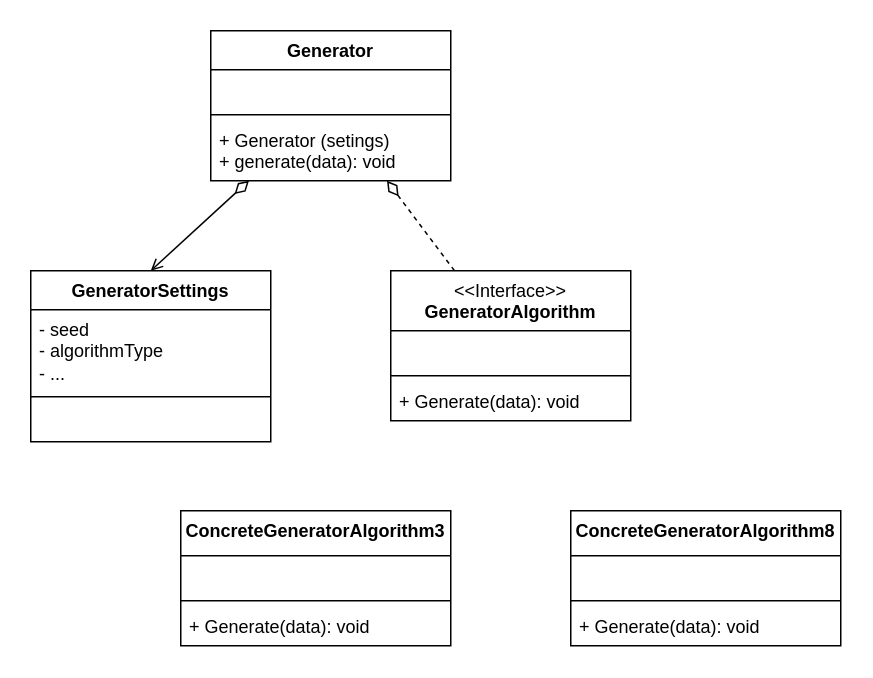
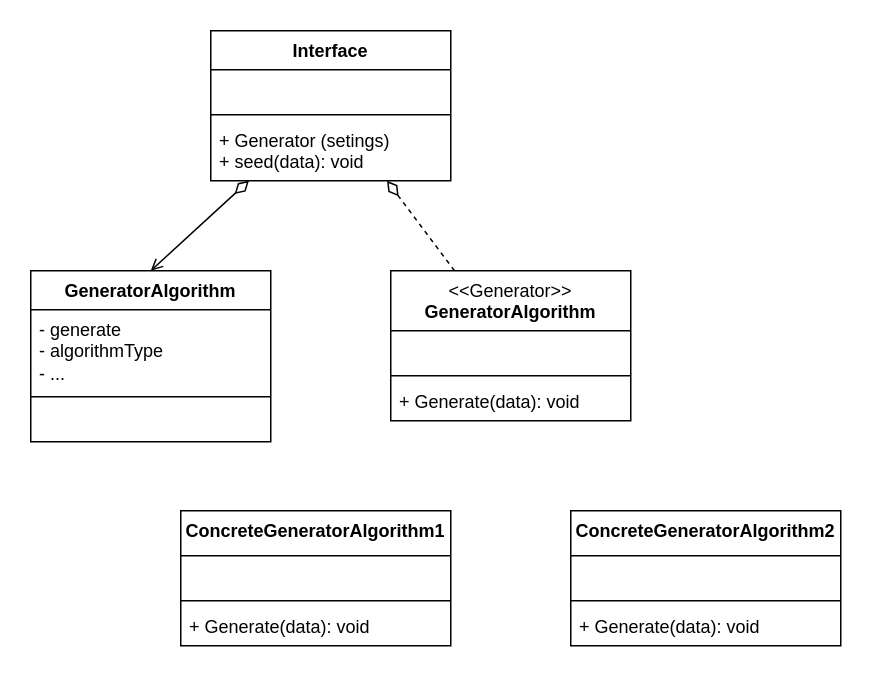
(331, 52) -> (331, 52)
(321, 153) -> (319, 153)
(151, 292) -> (151, 292)
(511, 303) -> (511, 303)
(108, 353) -> (108, 353)
(316, 532) -> (316, 532)
(706, 532) -> (706, 532)
